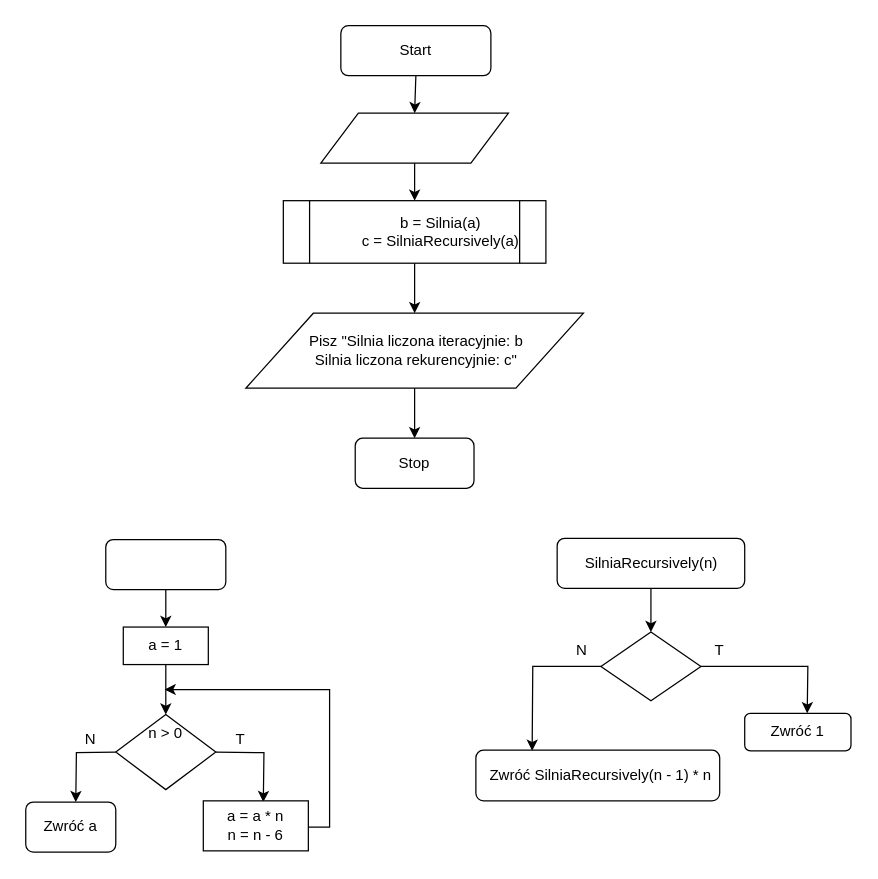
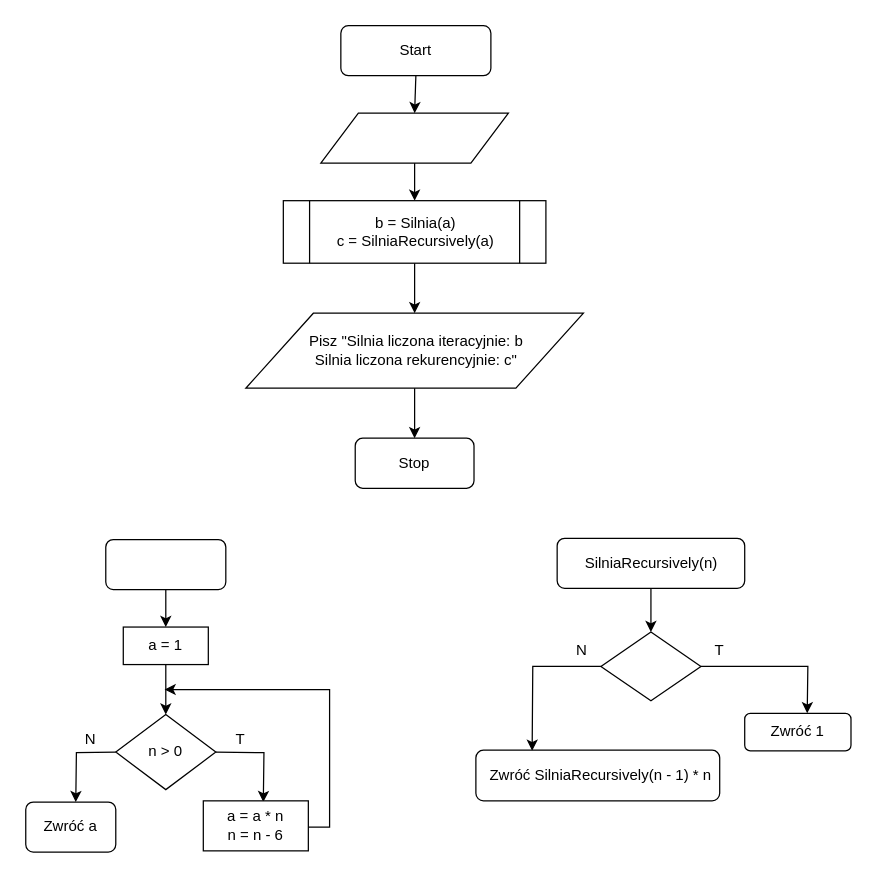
(441, 232) -> (416, 232)
(166, 733) -> (166, 752)
